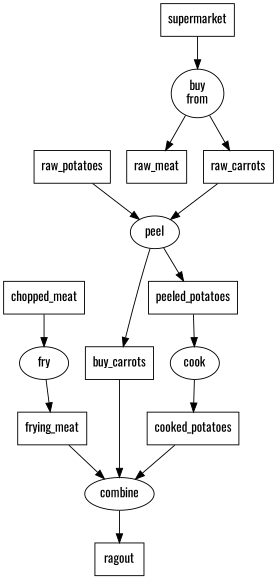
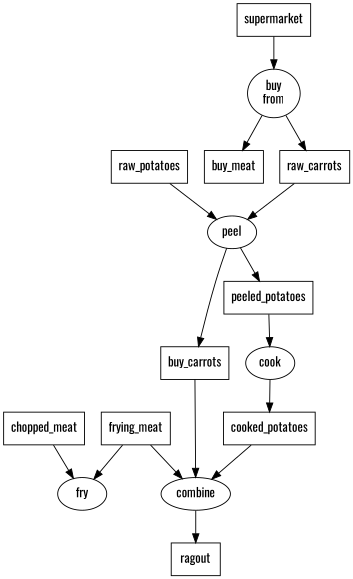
(157, 167) -> (234, 167)
(48, 391) -> (111, 459)
